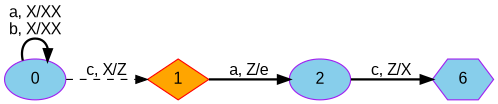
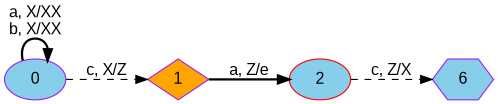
(178, 79) -> (178, 79)
(320, 79) -> (320, 79)
(386, 79) -> (386, 79)
